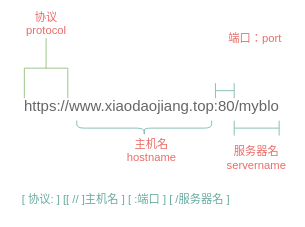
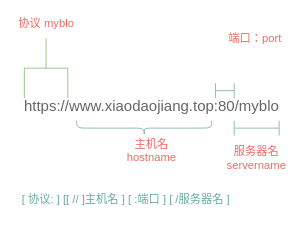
(47, 23) -> (47, 23)
